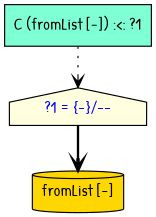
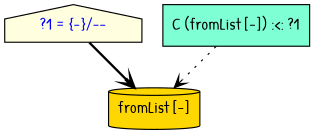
(78, 61) -> (199, 63)
